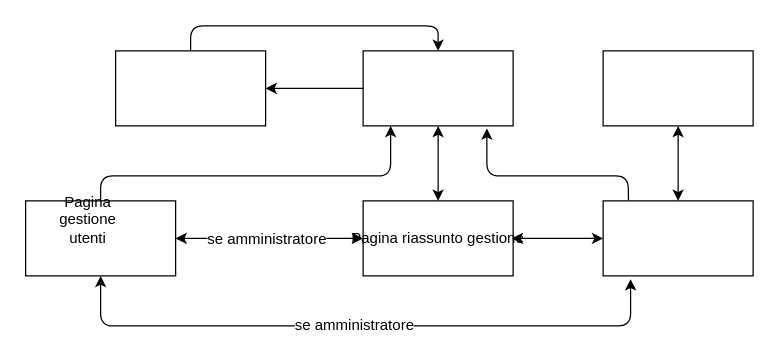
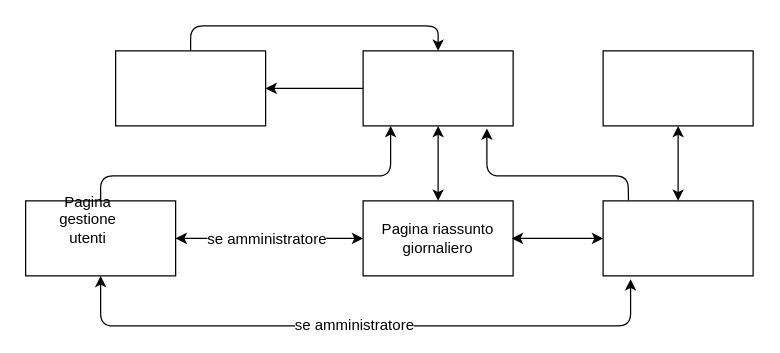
(438, 238) -> (438, 238)
